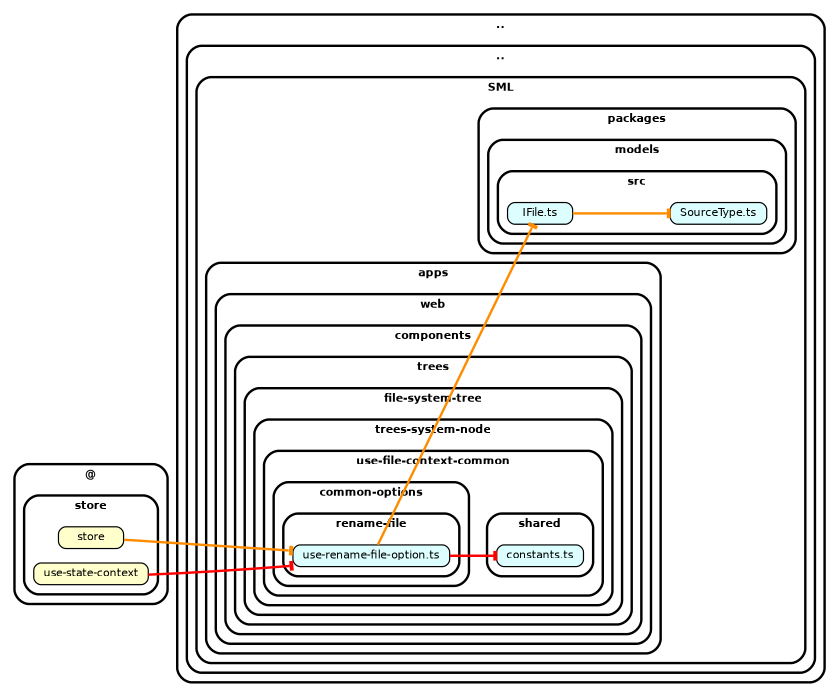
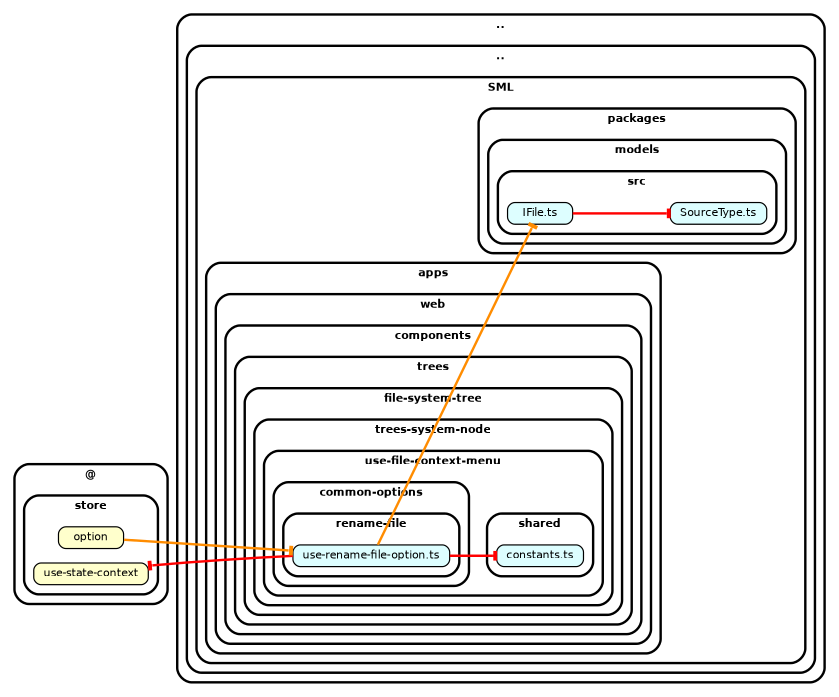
(620, 213) -> (620, 213)
(433, 462) -> (433, 462)
(91, 538) -> (91, 538)
(219, 571) -> (223, 560)
